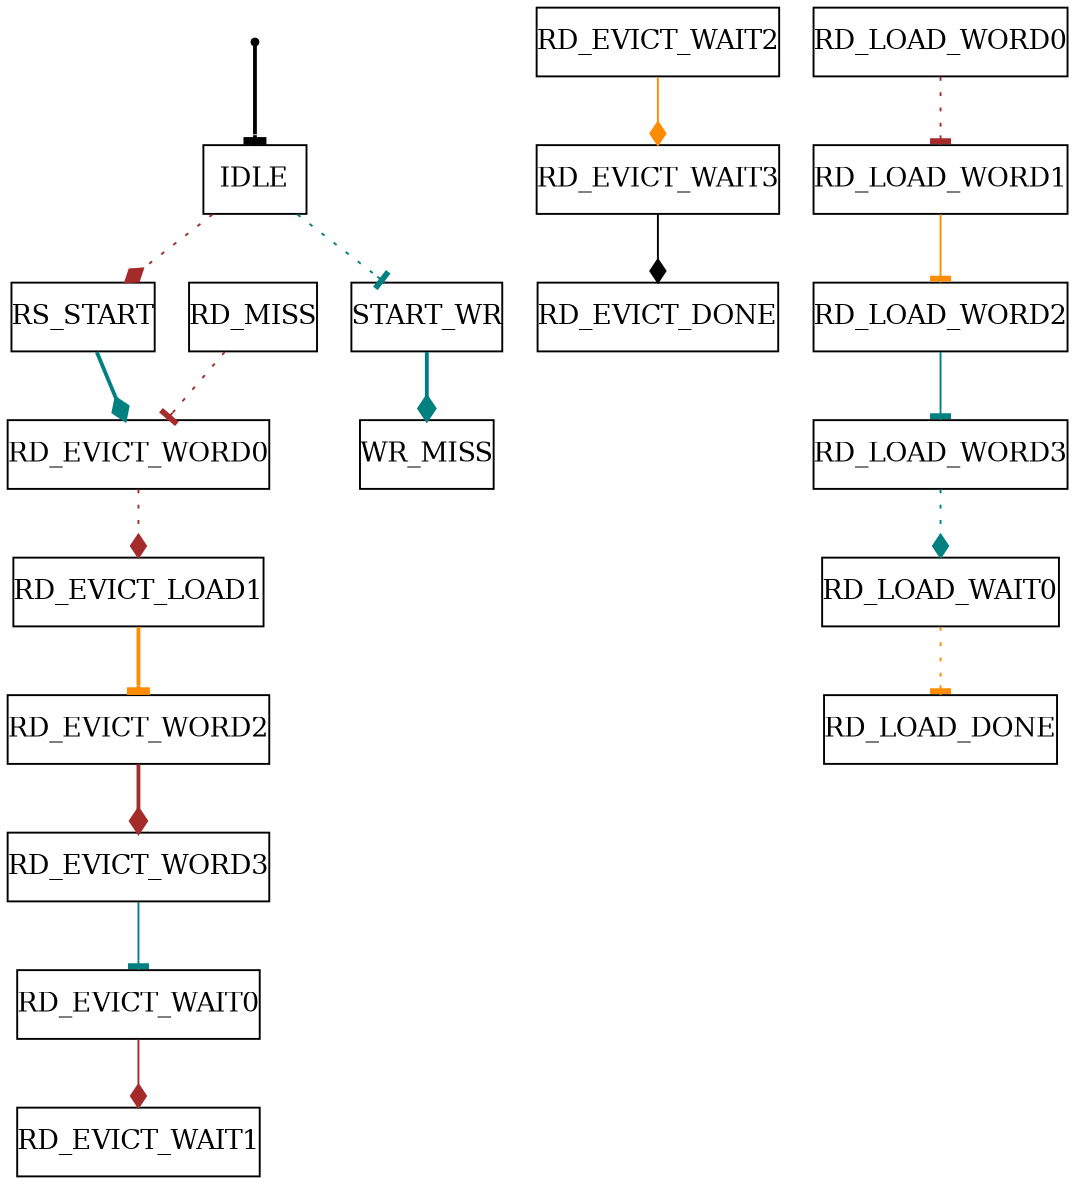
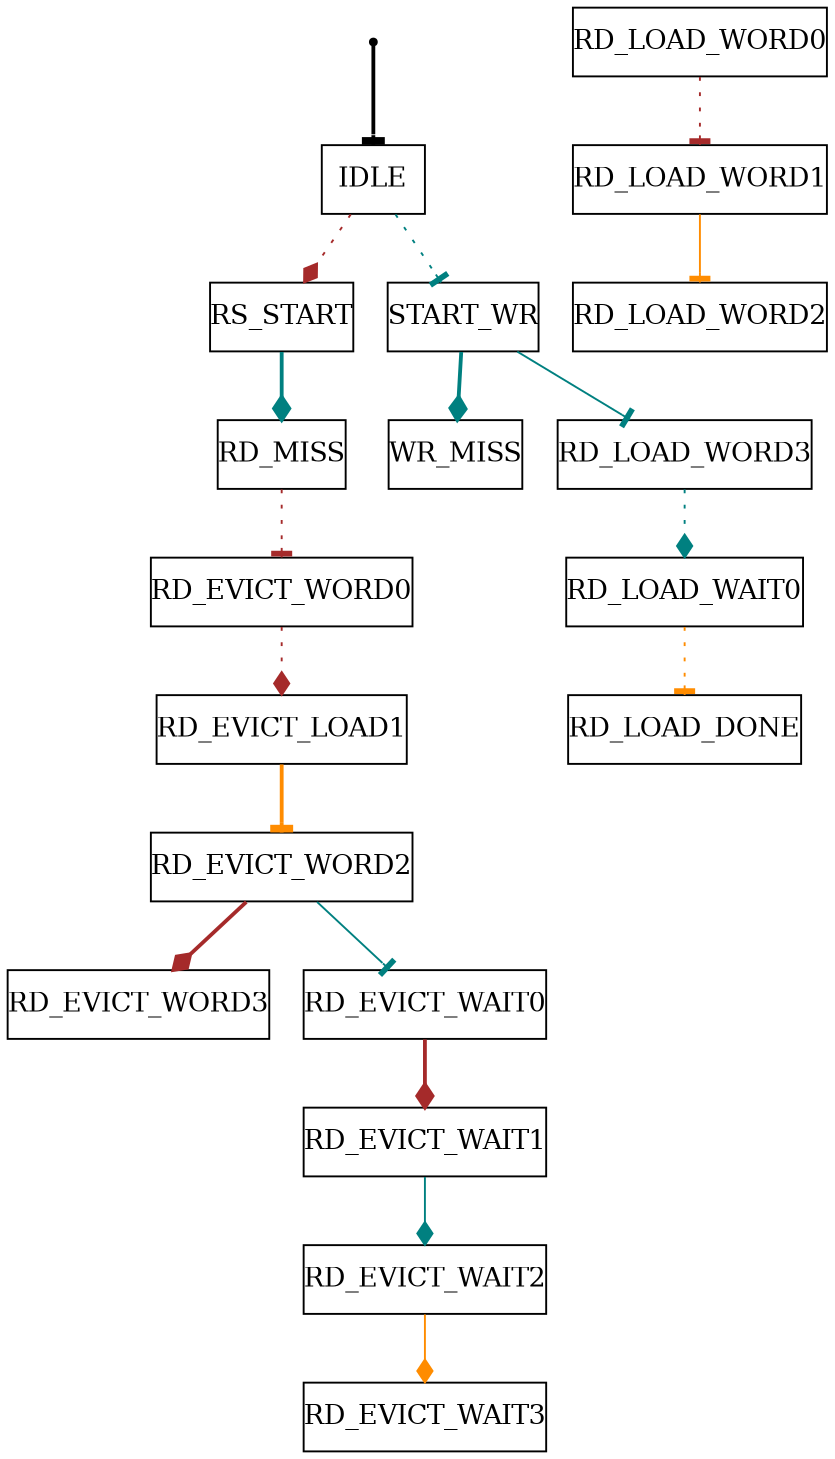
(658, 317) -> none
(106, 375) -> (282, 374)
(941, 381) -> (570, 383)
(138, 931) -> (350, 932)
(138, 1062) -> (425, 1062)
none -> (425, 1199)
